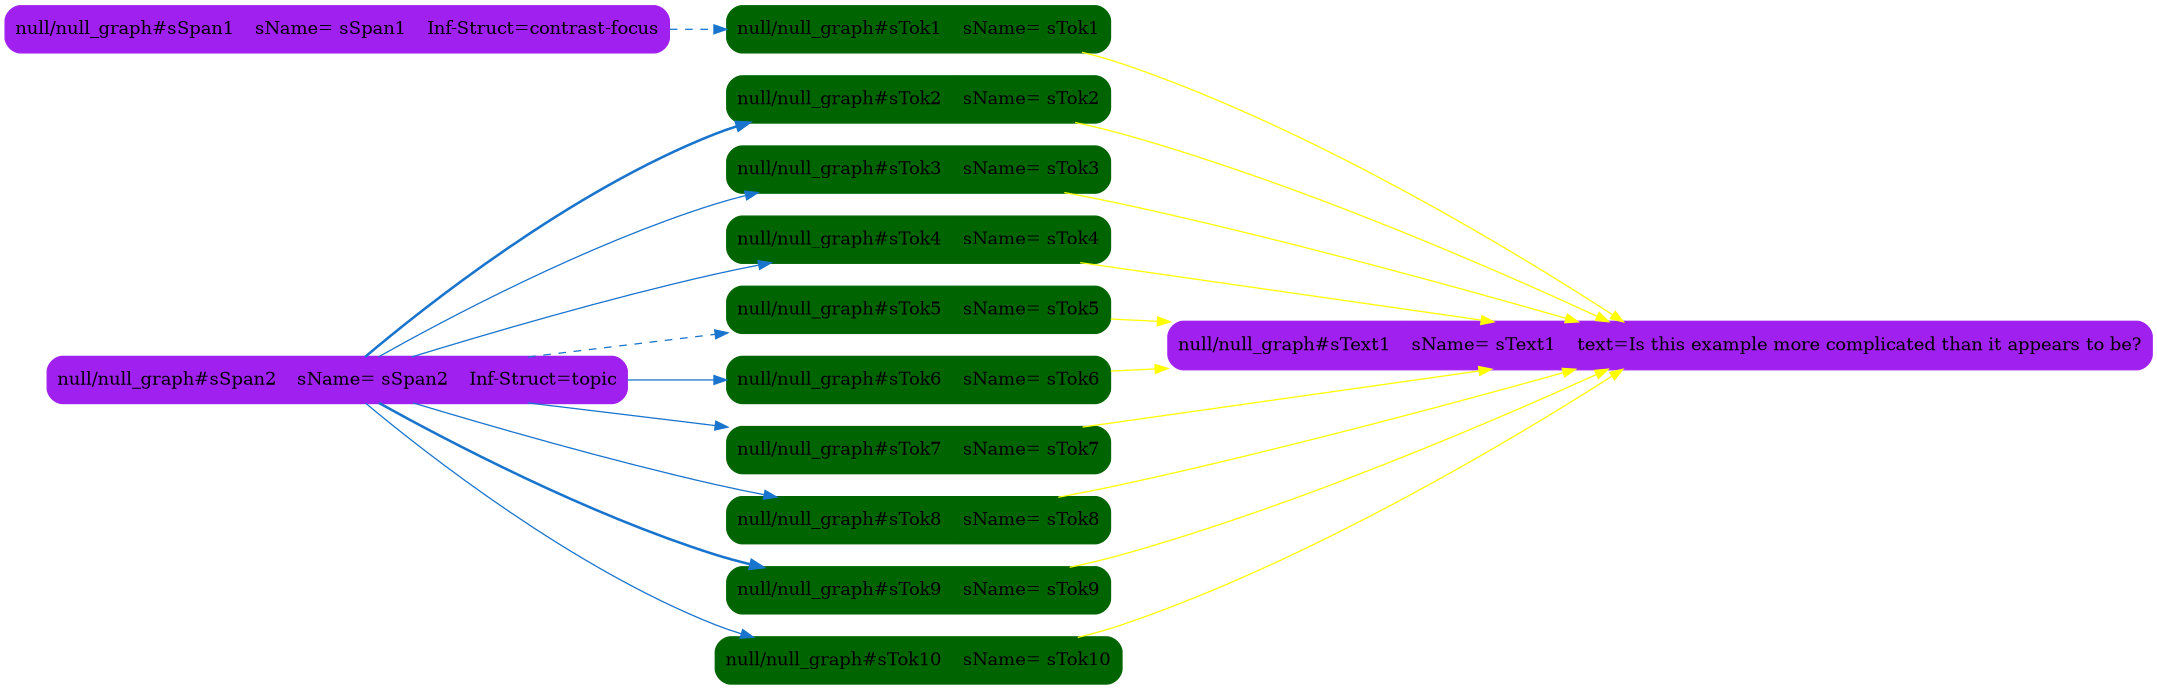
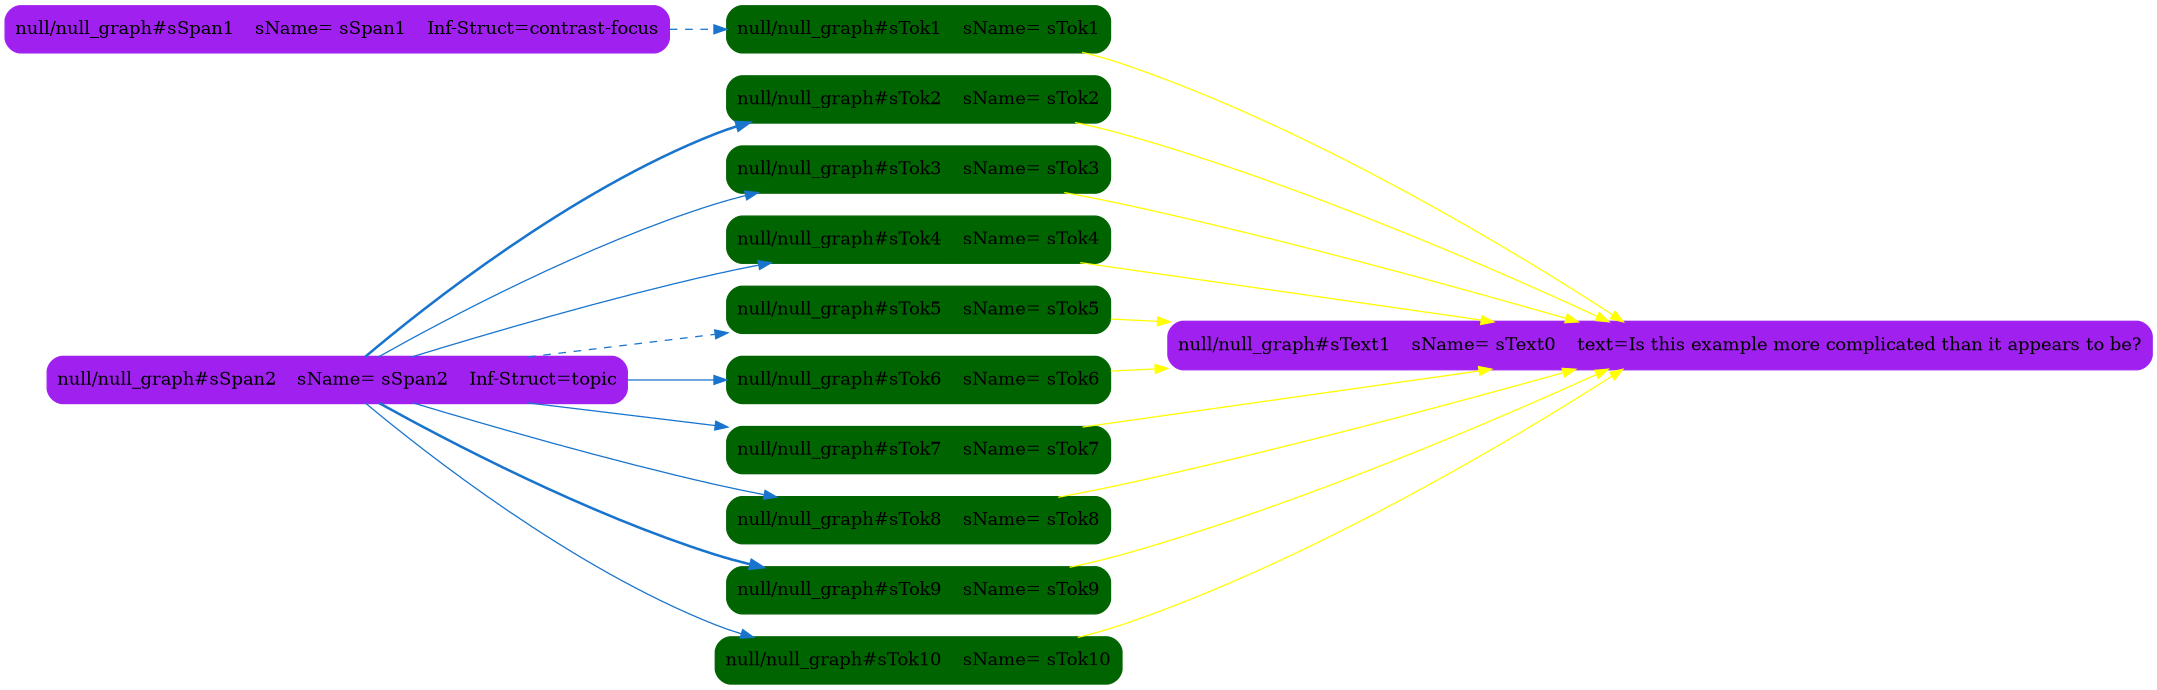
(1484, 345) -> (1484, 345)
